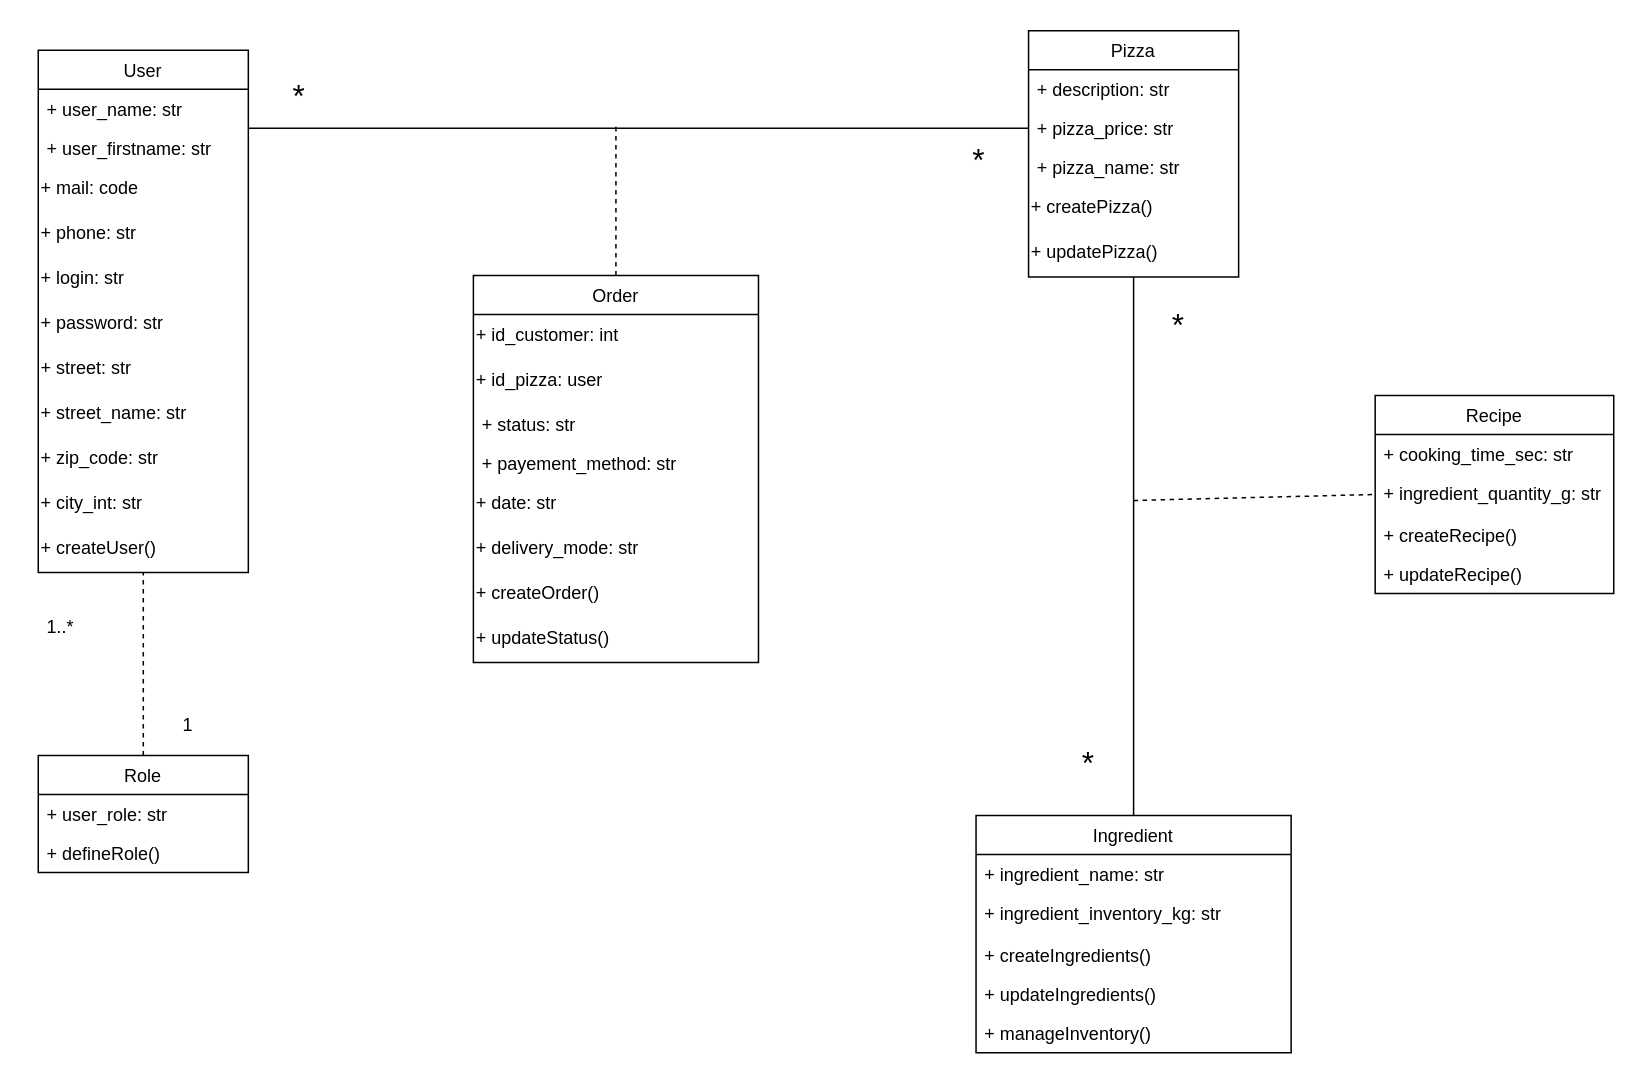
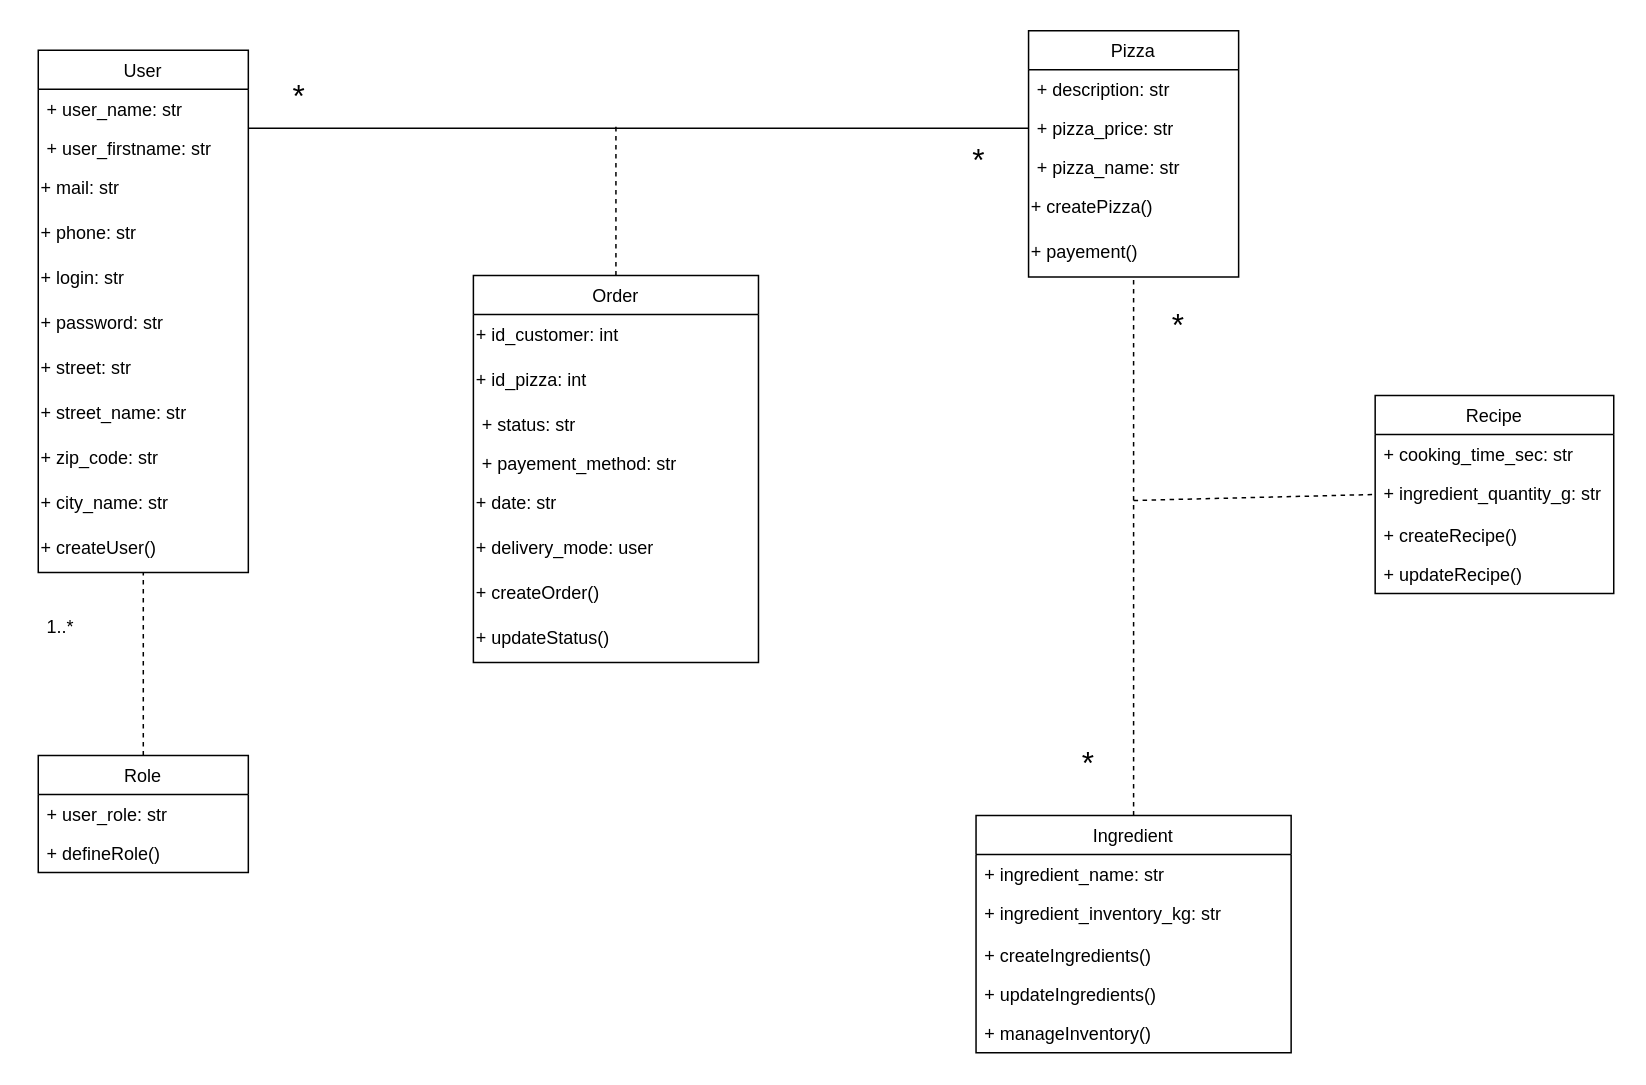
(90, 189) -> (85, 189)
(1102, 253) -> (1089, 253)
(545, 381) -> (538, 381)
(105, 504) -> (113, 504)
(1133, 545) -> (1133, 545)
(565, 549) -> (570, 549)
(188, 725) -> none
